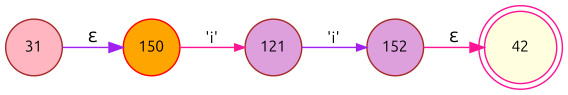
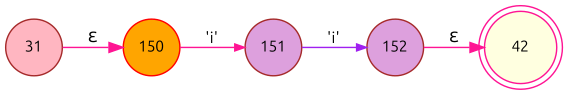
(86, 47) -> (86, 47)
(273, 47) -> (273, 47)
